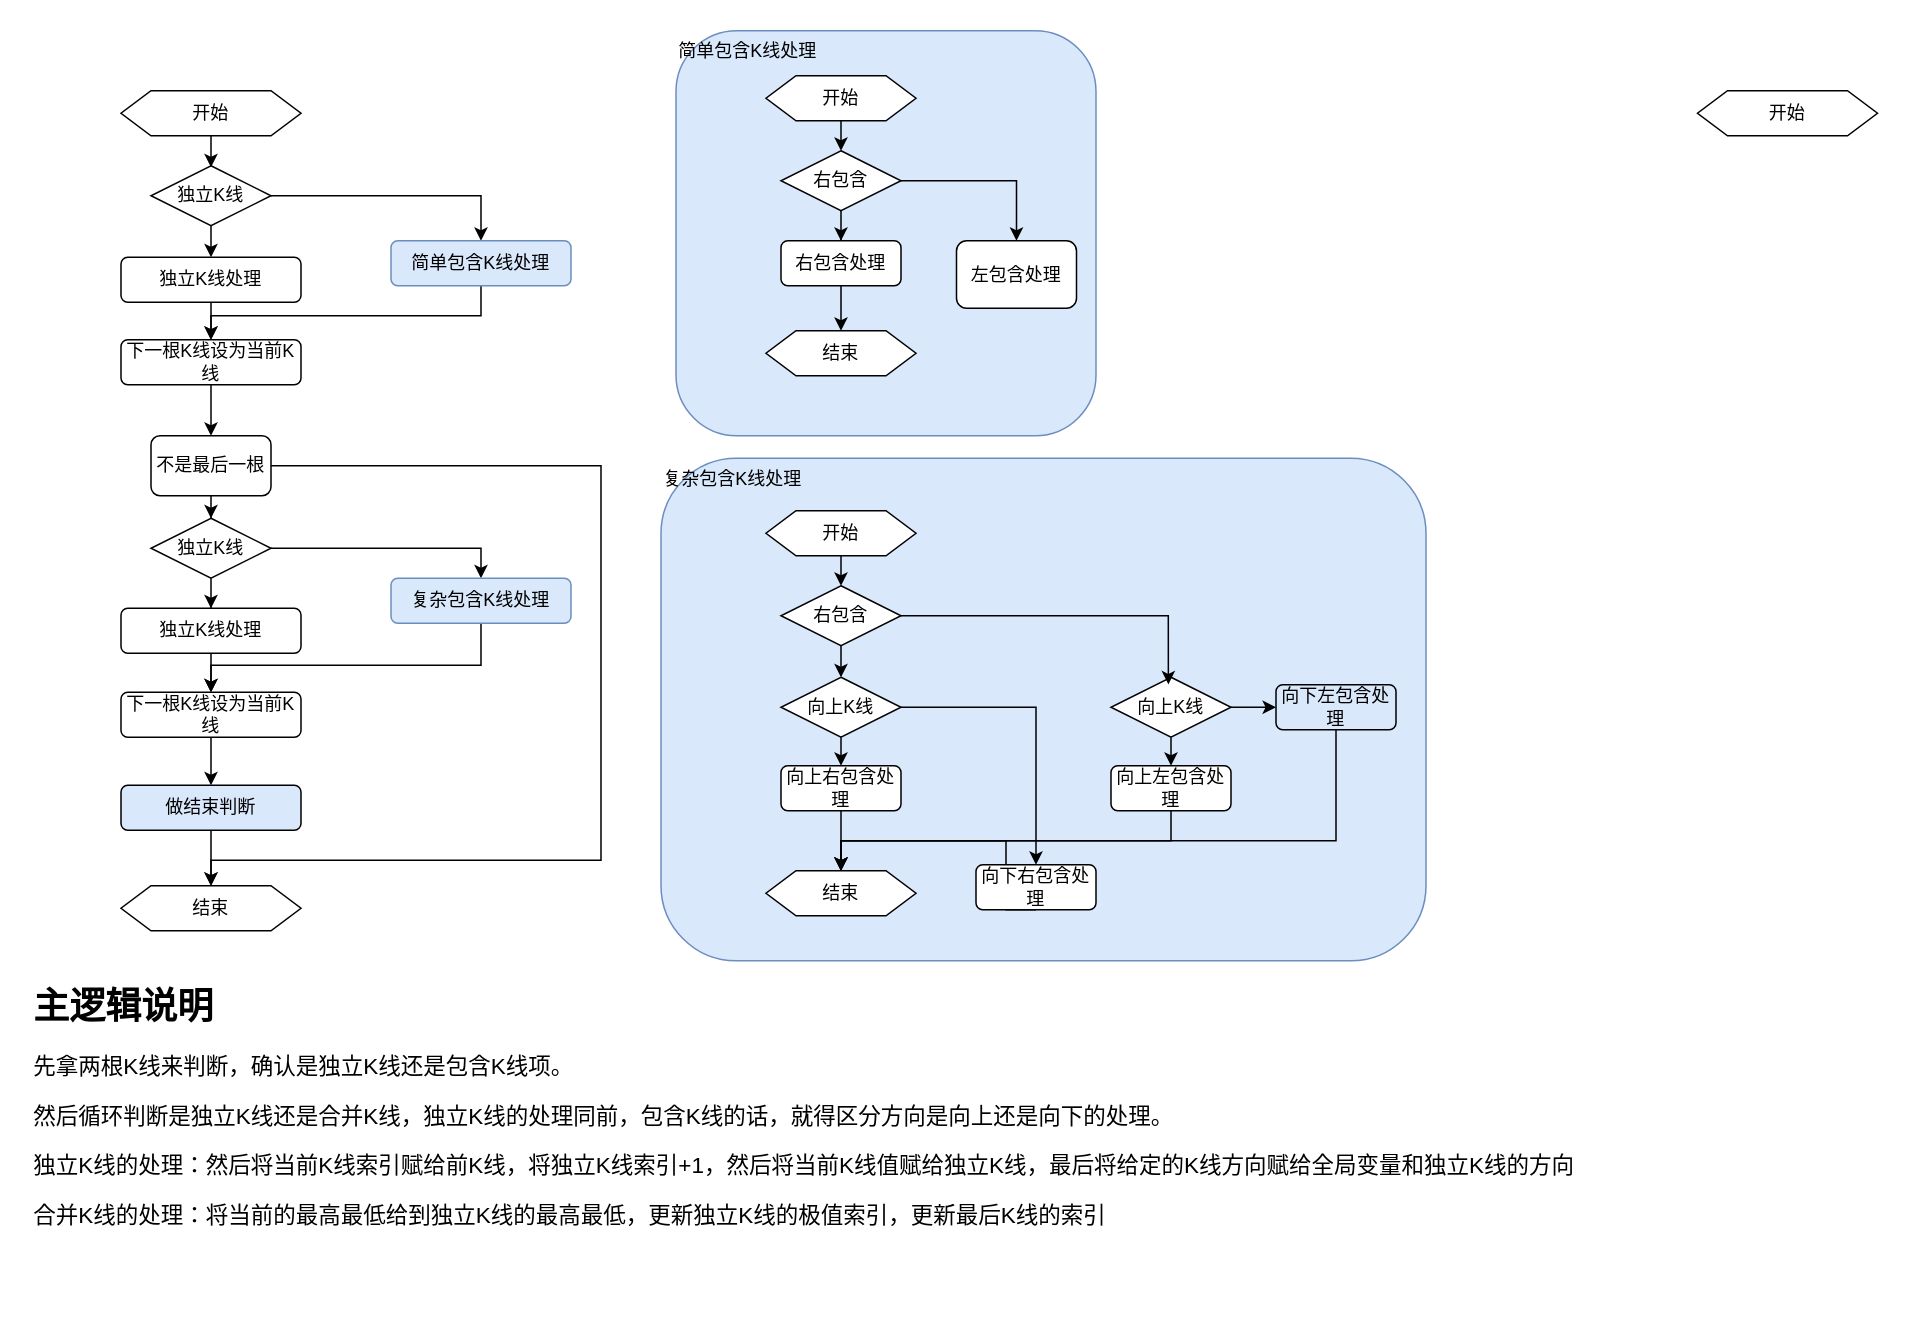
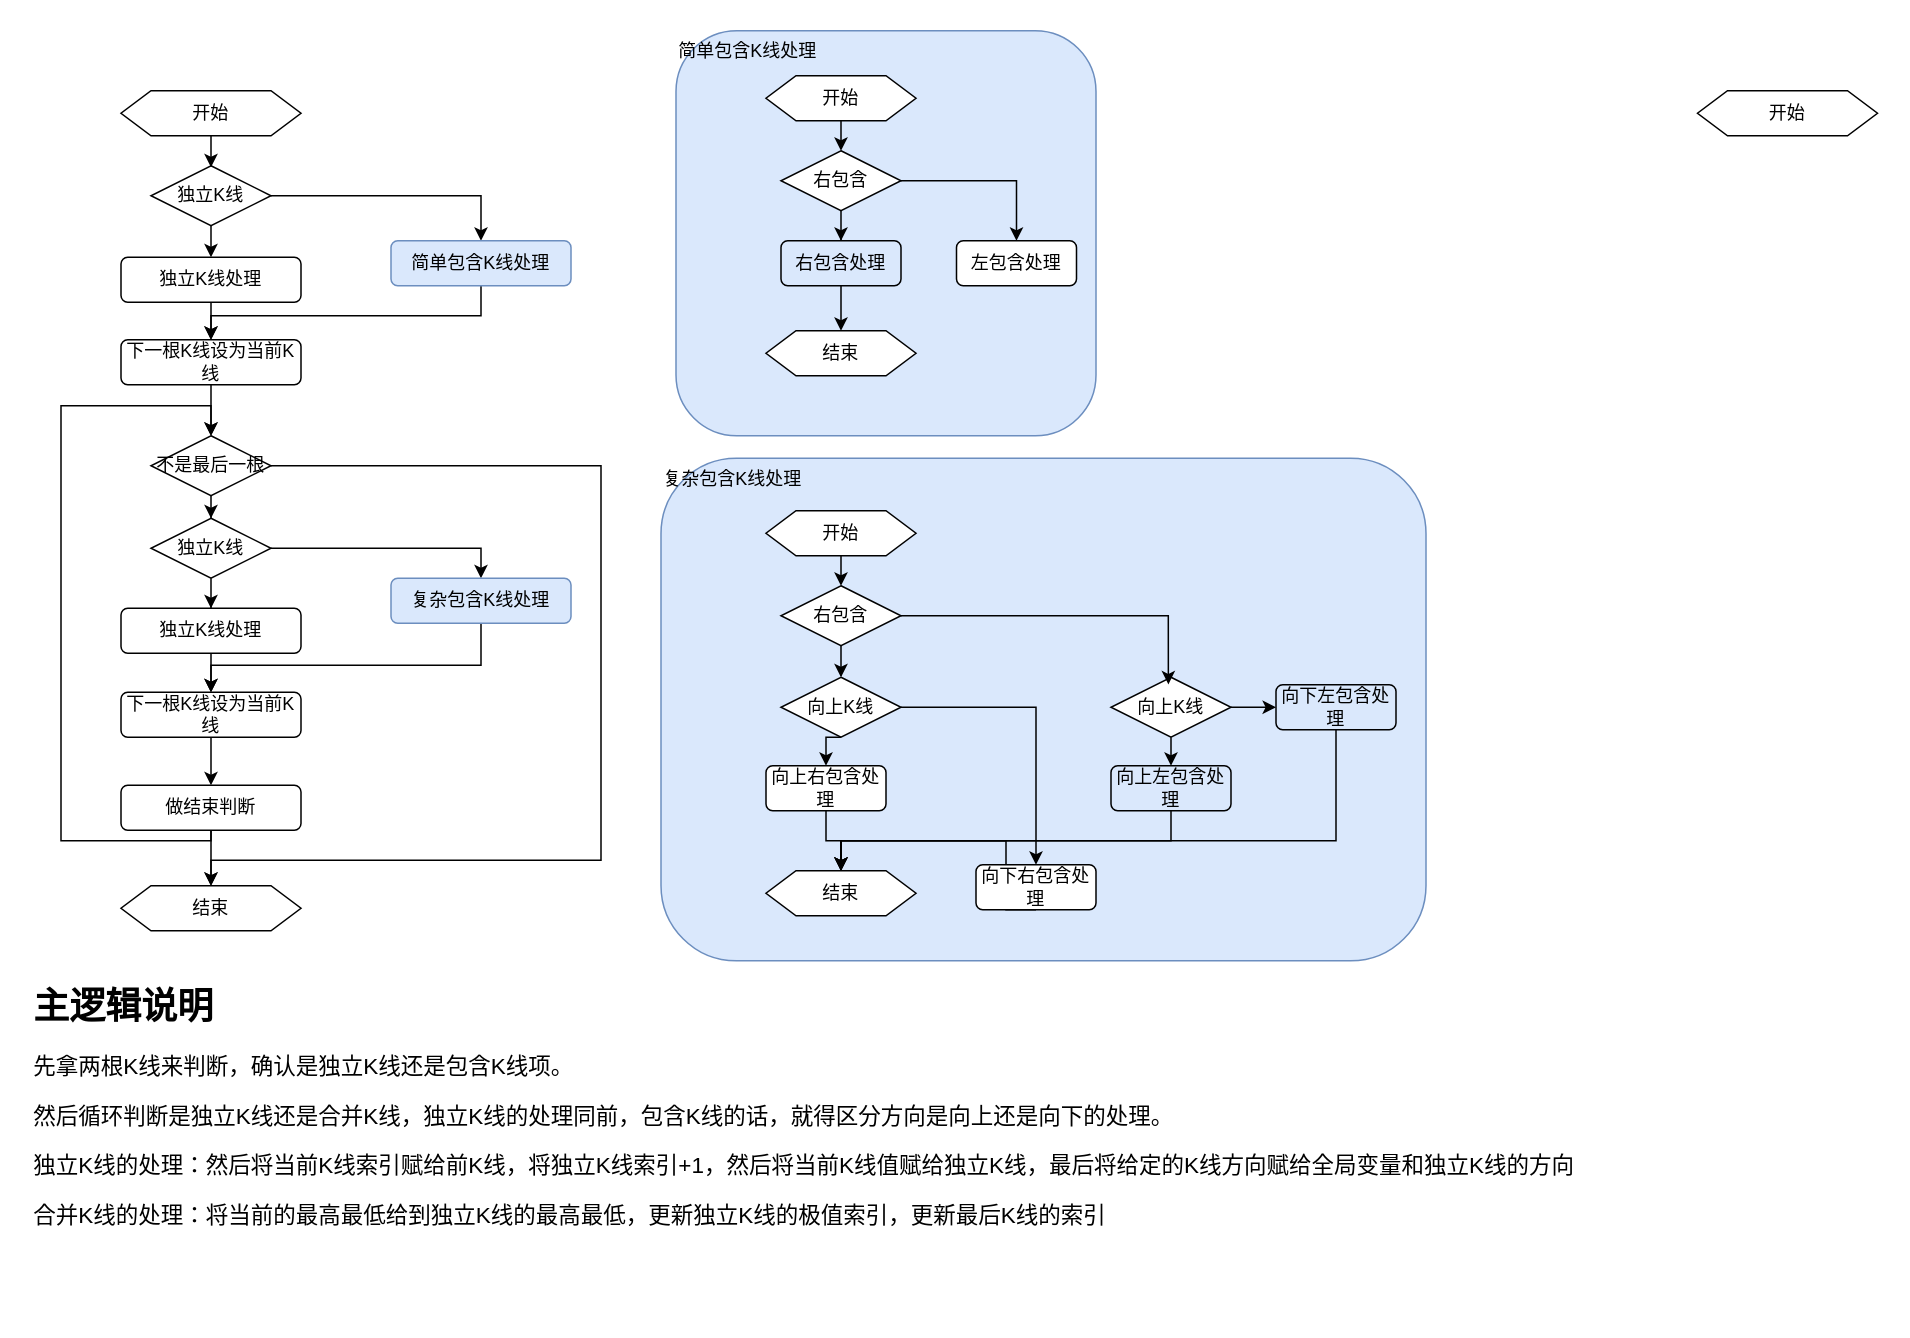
(841, 263) -> (841, 263)
(1016, 275) -> (1016, 263)
(211, 466) -> (211, 466)
none -> (61, 624)
(841, 788) -> (826, 788)
(1171, 788) -> (1171, 788)
(211, 808) -> (211, 808)
